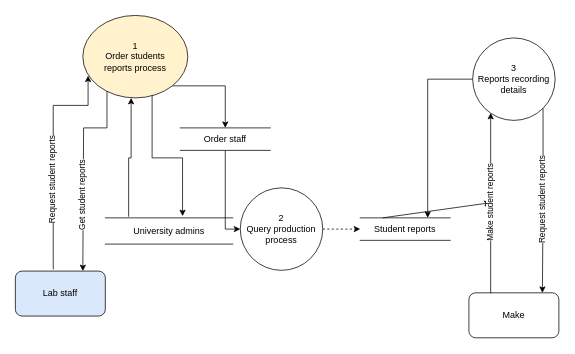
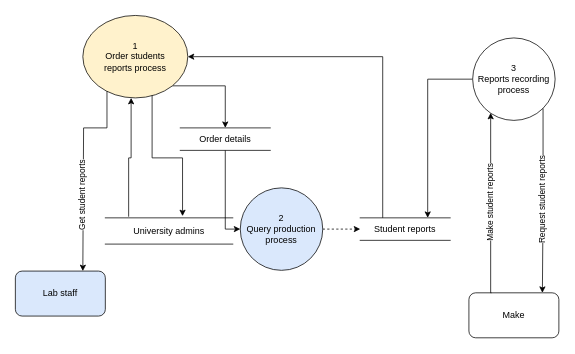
(514, 79) -> (514, 79)
(225, 139) -> (225, 139)
(53, 169) -> none
(443, 209) -> (367, 57)
(282, 229) -> (282, 229)
